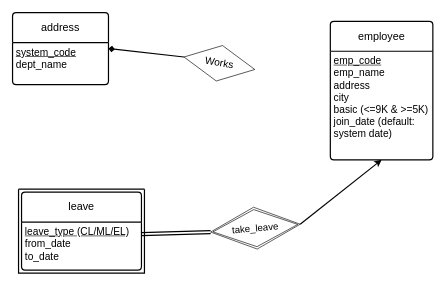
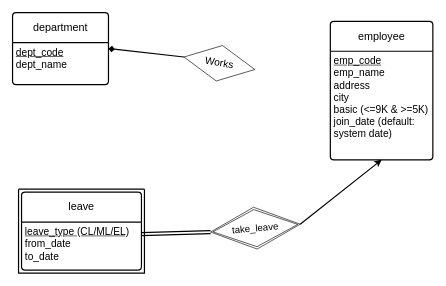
(60, 28) -> (60, 28)
(38, 56) -> (34, 56)
